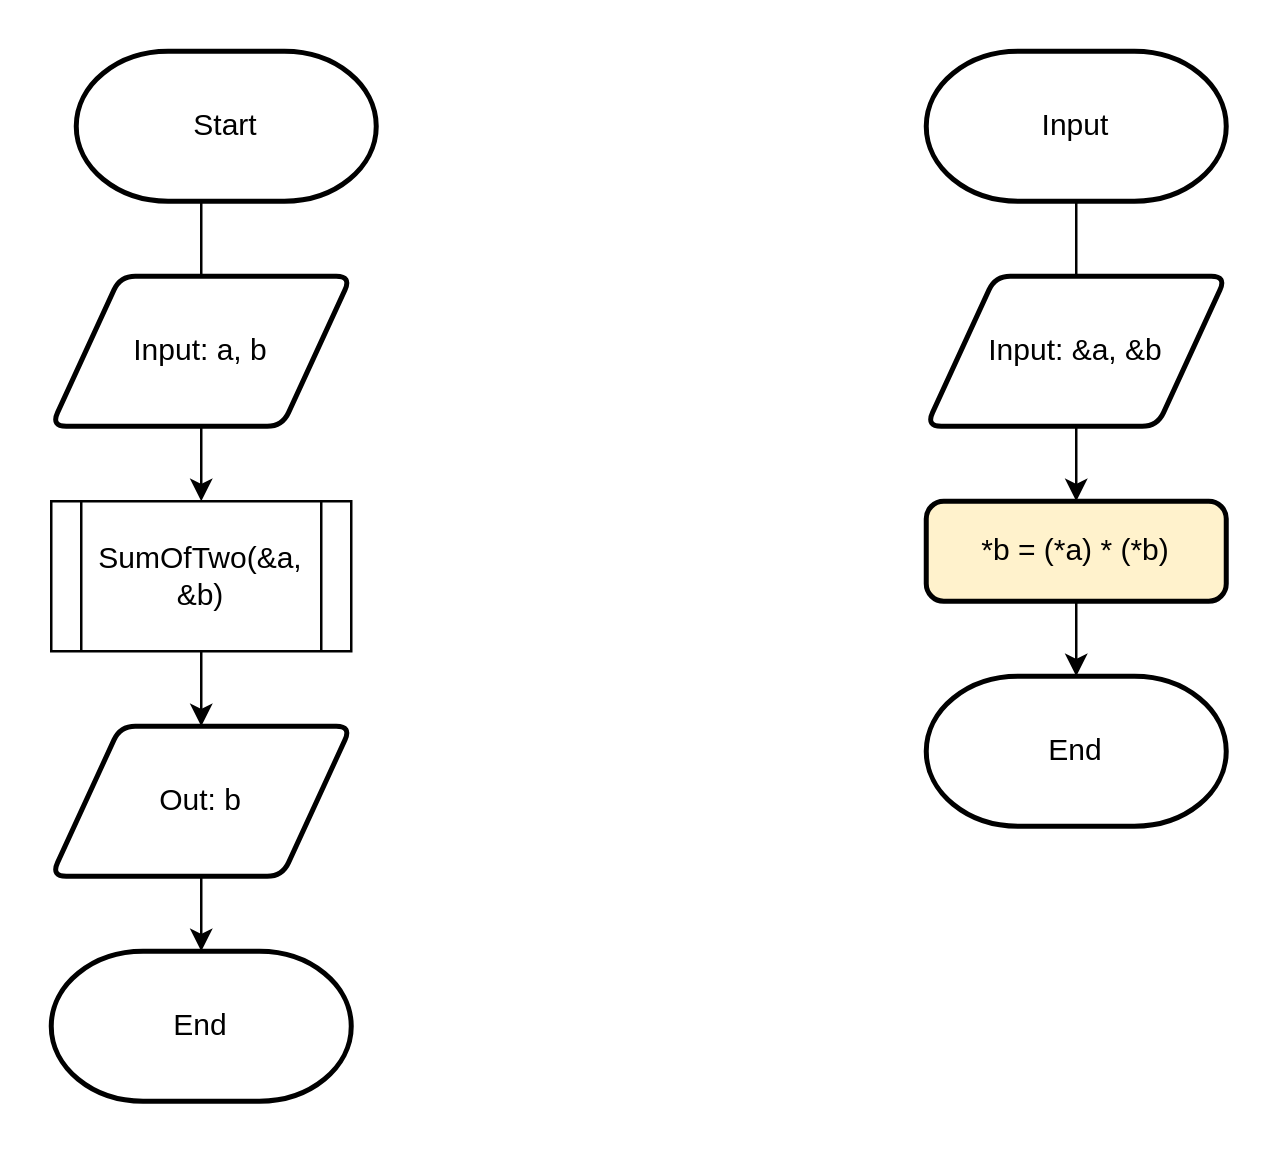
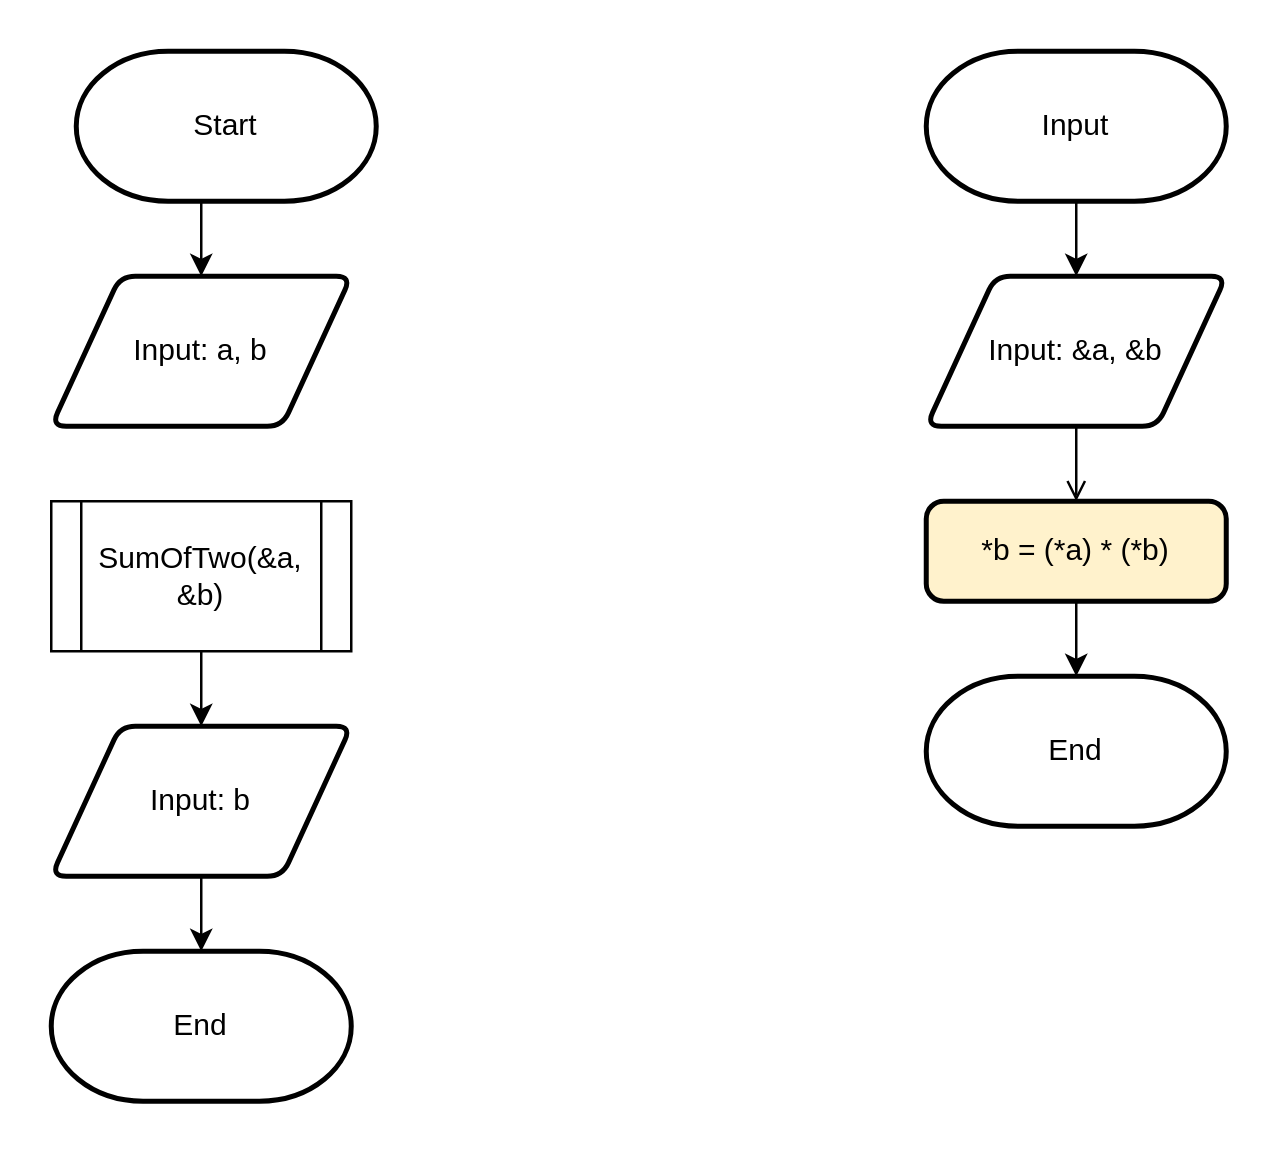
(201, 265) -> (201, 258)
(1076, 265) -> (1076, 258)
(201, 456) -> none
(1076, 483) -> (1076, 487)
(201, 801) -> (201, 801)
